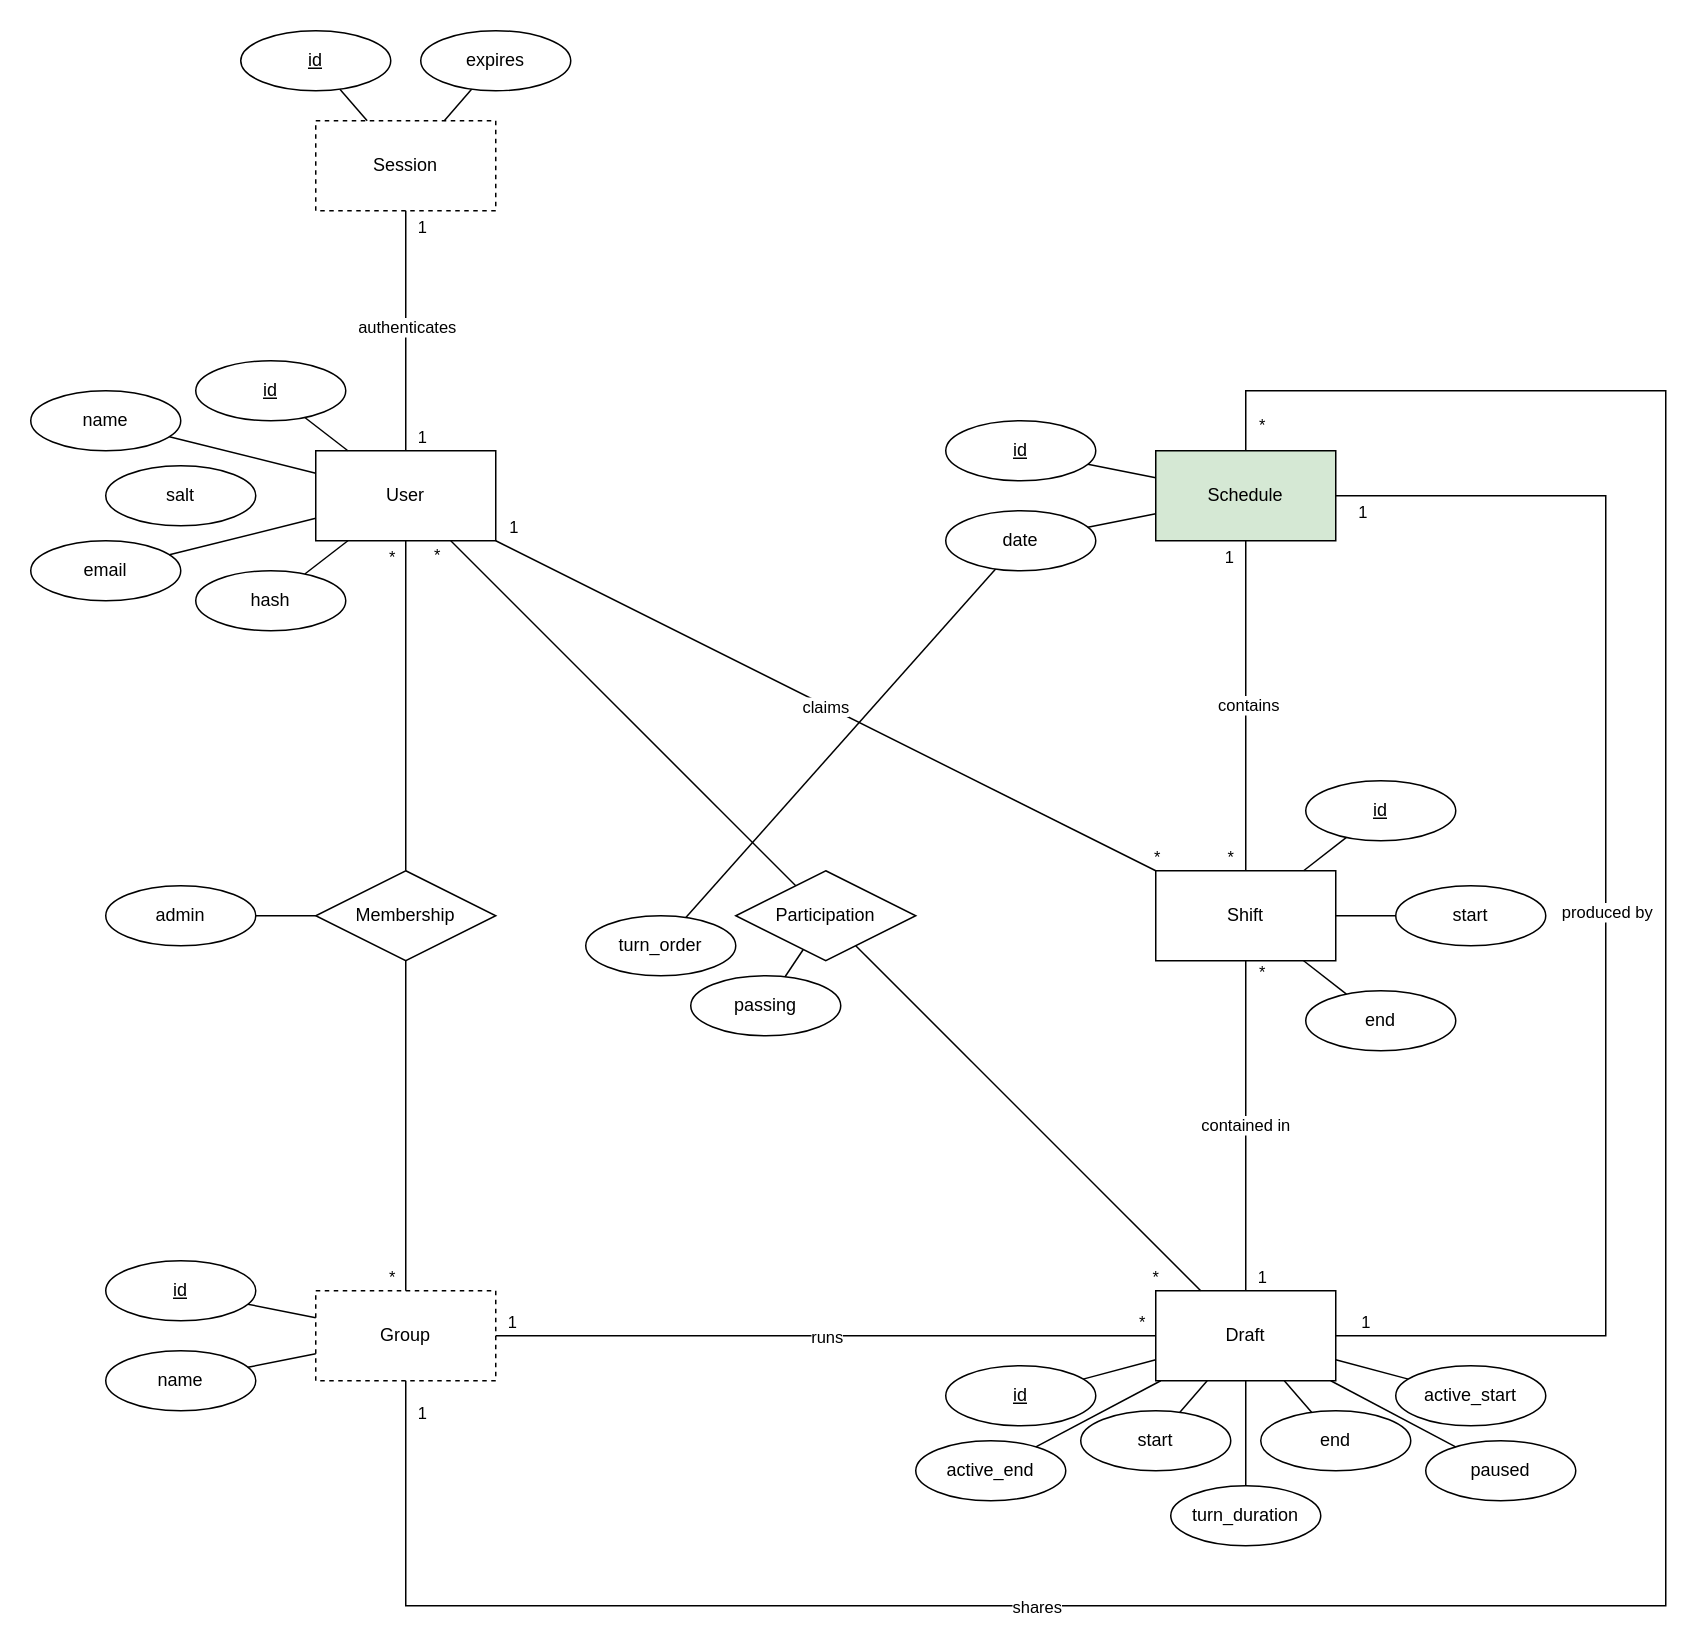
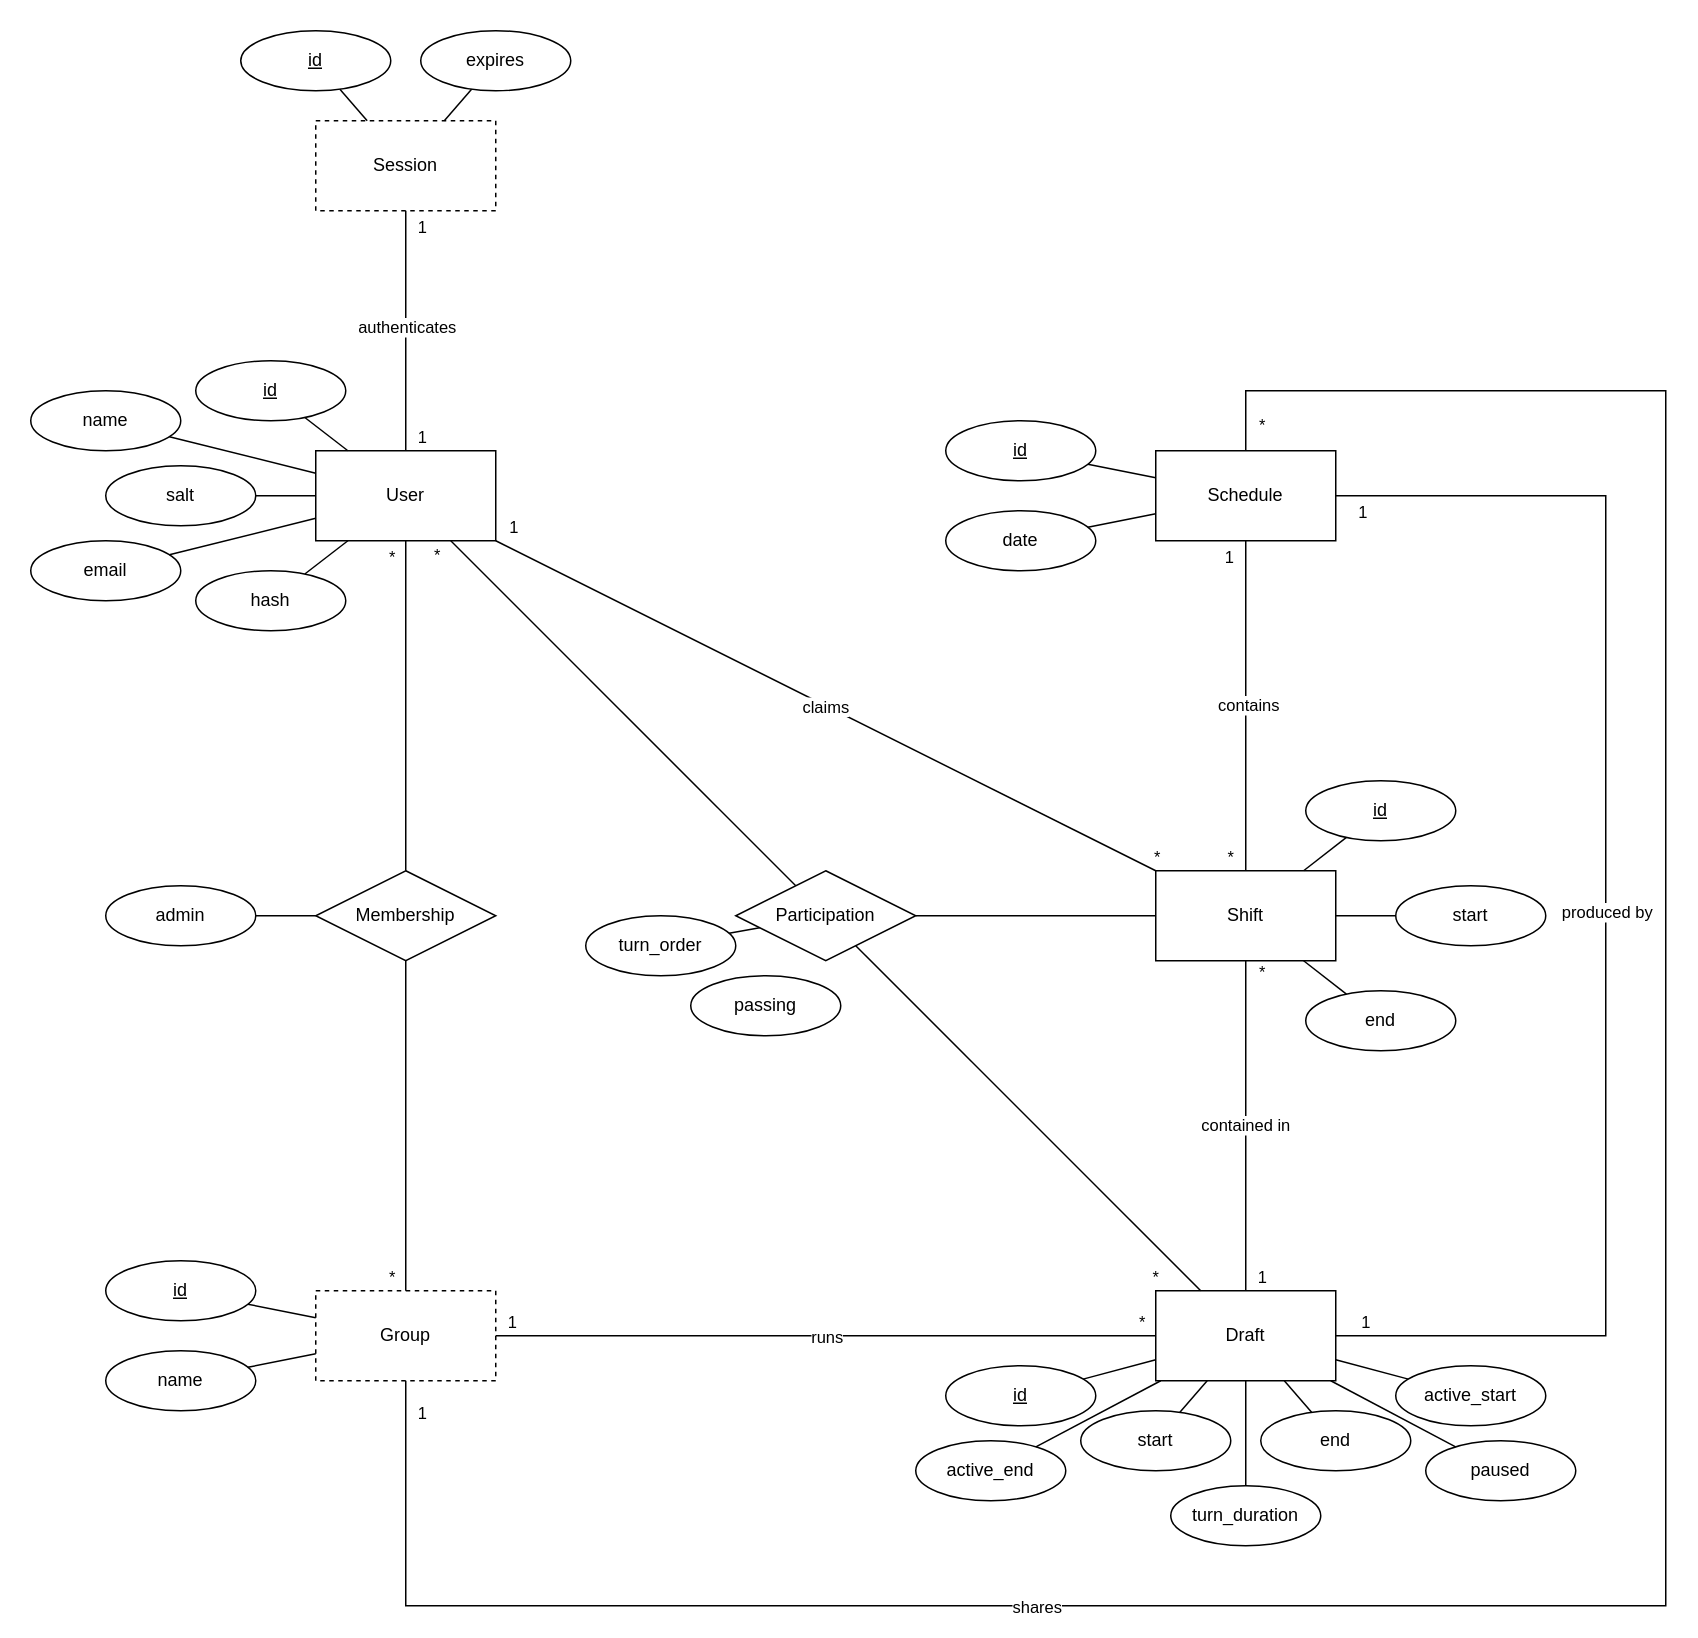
none -> (286, 496)
(1246, 496) -> (1246, 496)
(841, 743) -> (744, 931)
(794, 963) -> (1036, 916)
